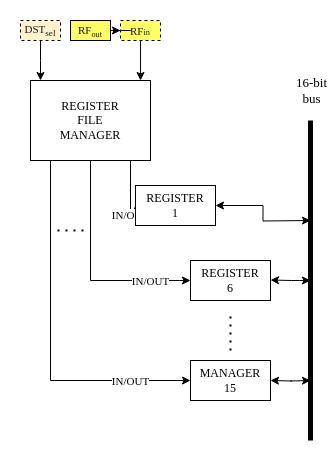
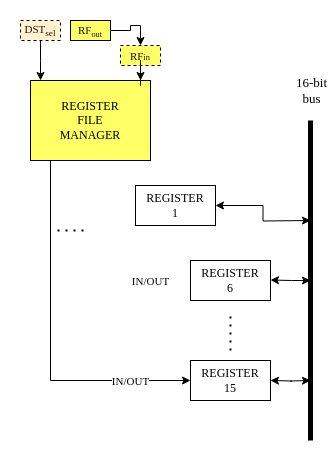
(141, 31) -> (141, 56)
(91, 121) -> (91, 121)
(131, 187) -> none
(91, 242) -> none
(231, 381) -> (231, 381)
